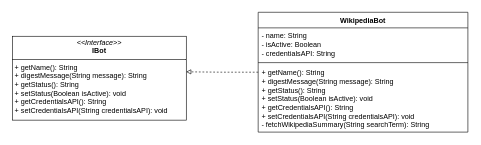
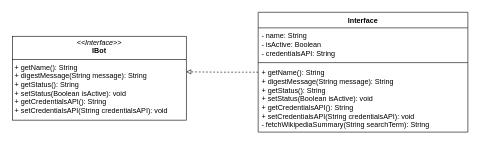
(363, 21) -> (363, 21)
